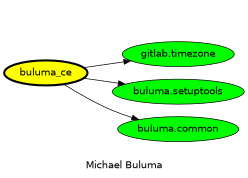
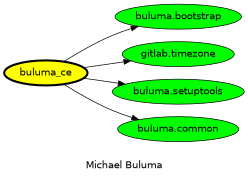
none -> (178, 17)
